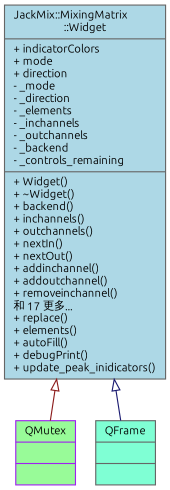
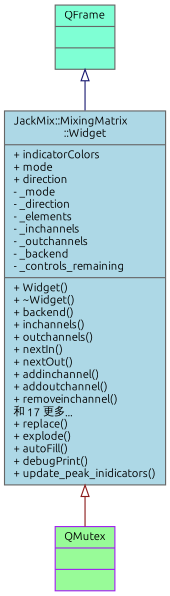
(46, 331) -> (43, 436)
(118, 406) -> (85, 96)
